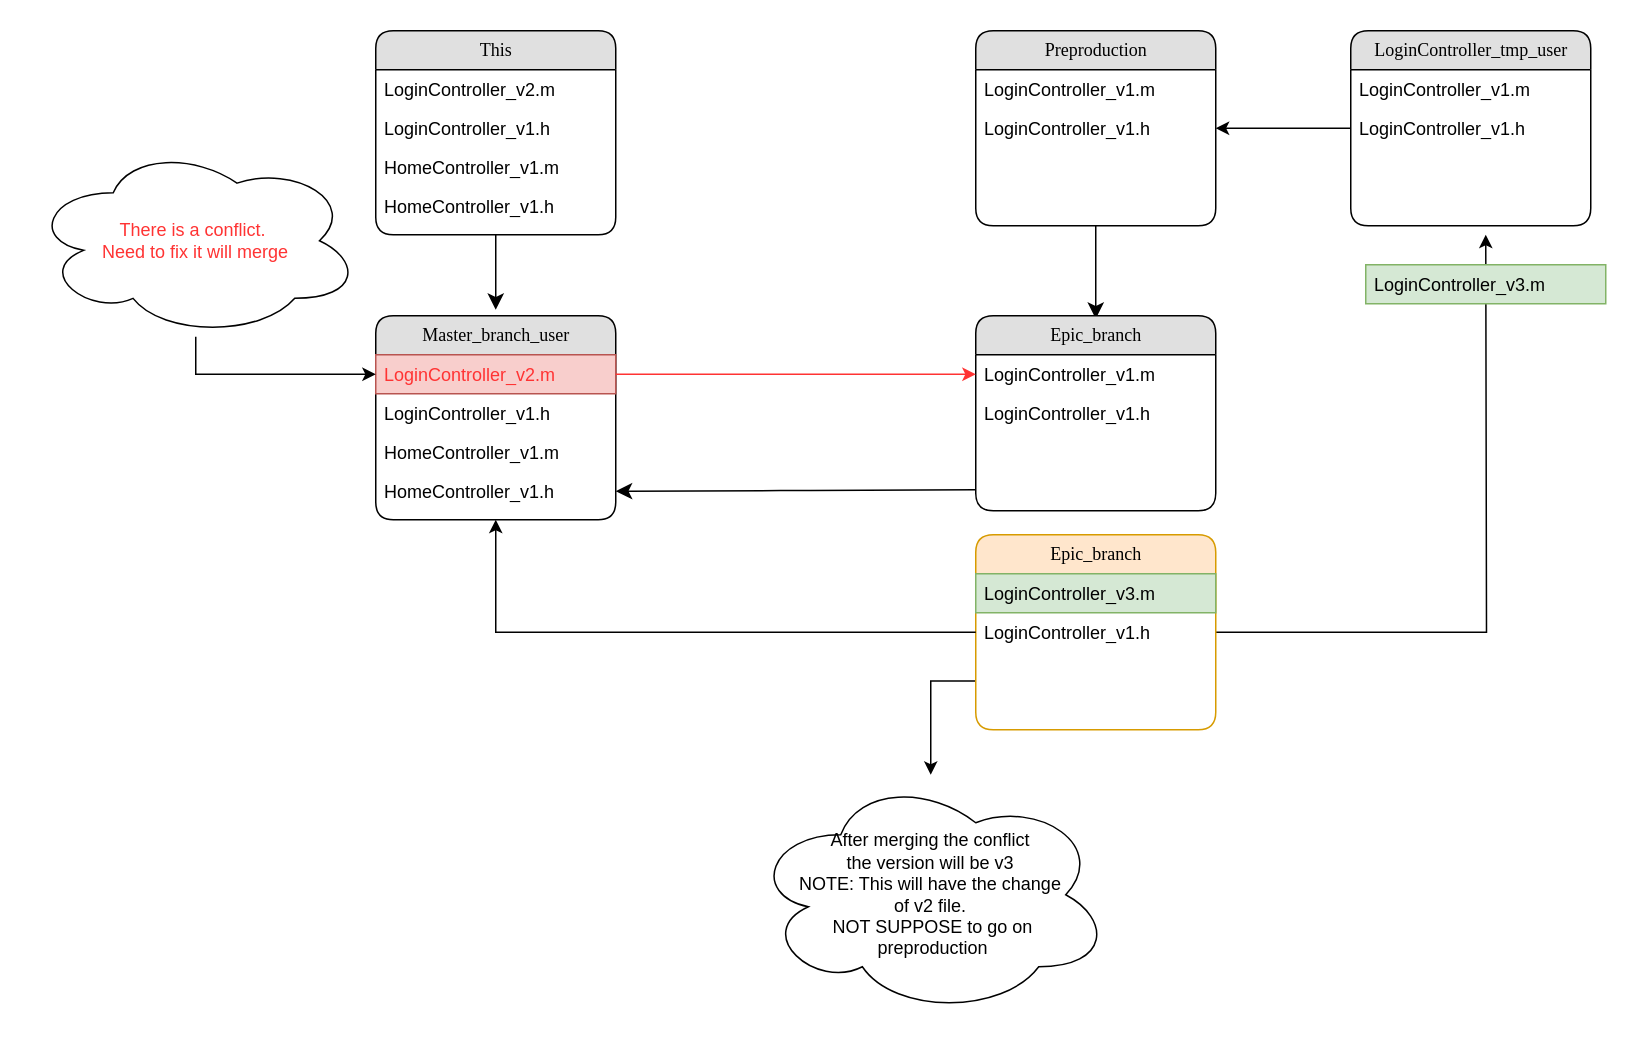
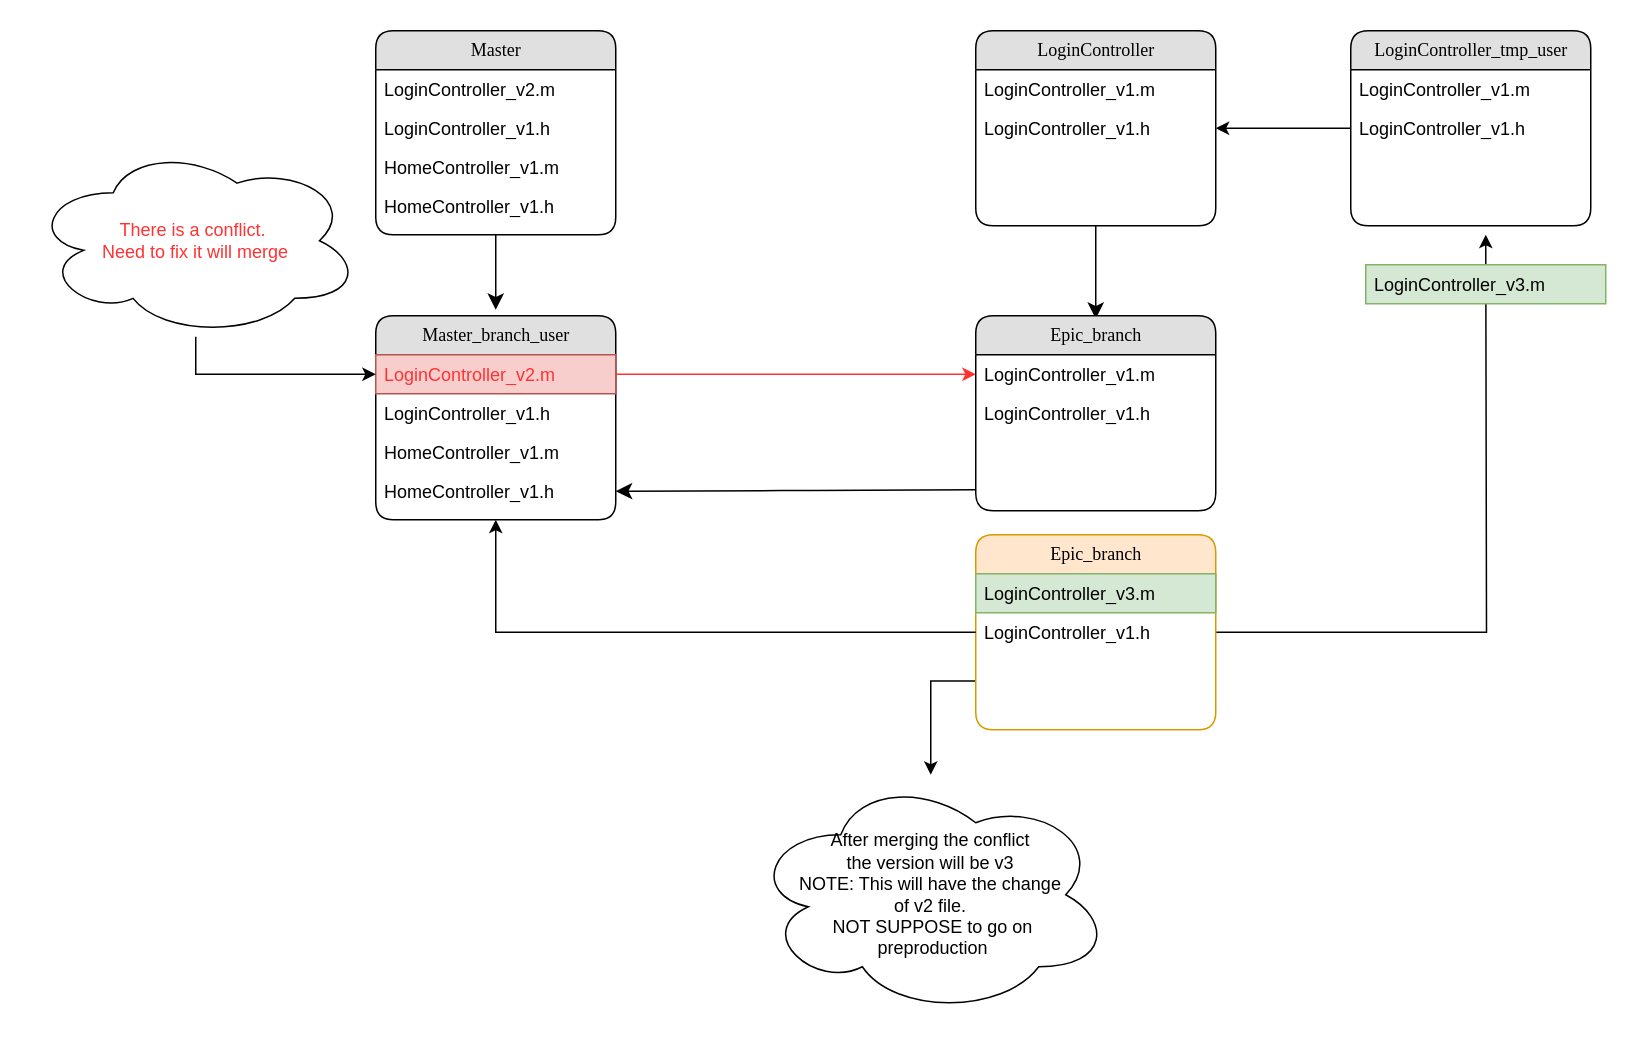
(497, 50) -> (497, 50)
(1097, 50) -> (1097, 50)
